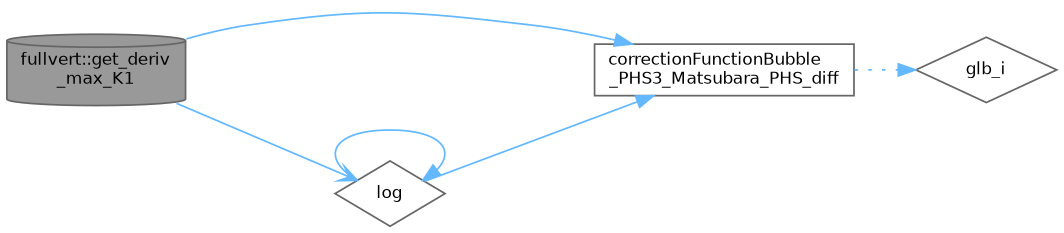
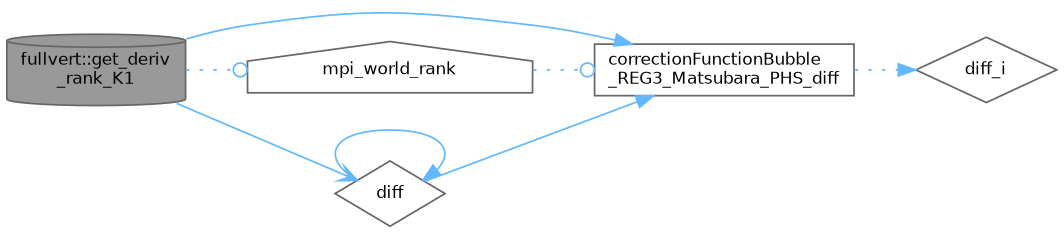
(96, 70) -> (96, 70)
none -> (390, 70)
(724, 70) -> (724, 70)
(986, 70) -> (986, 70)
(390, 194) -> (390, 194)
